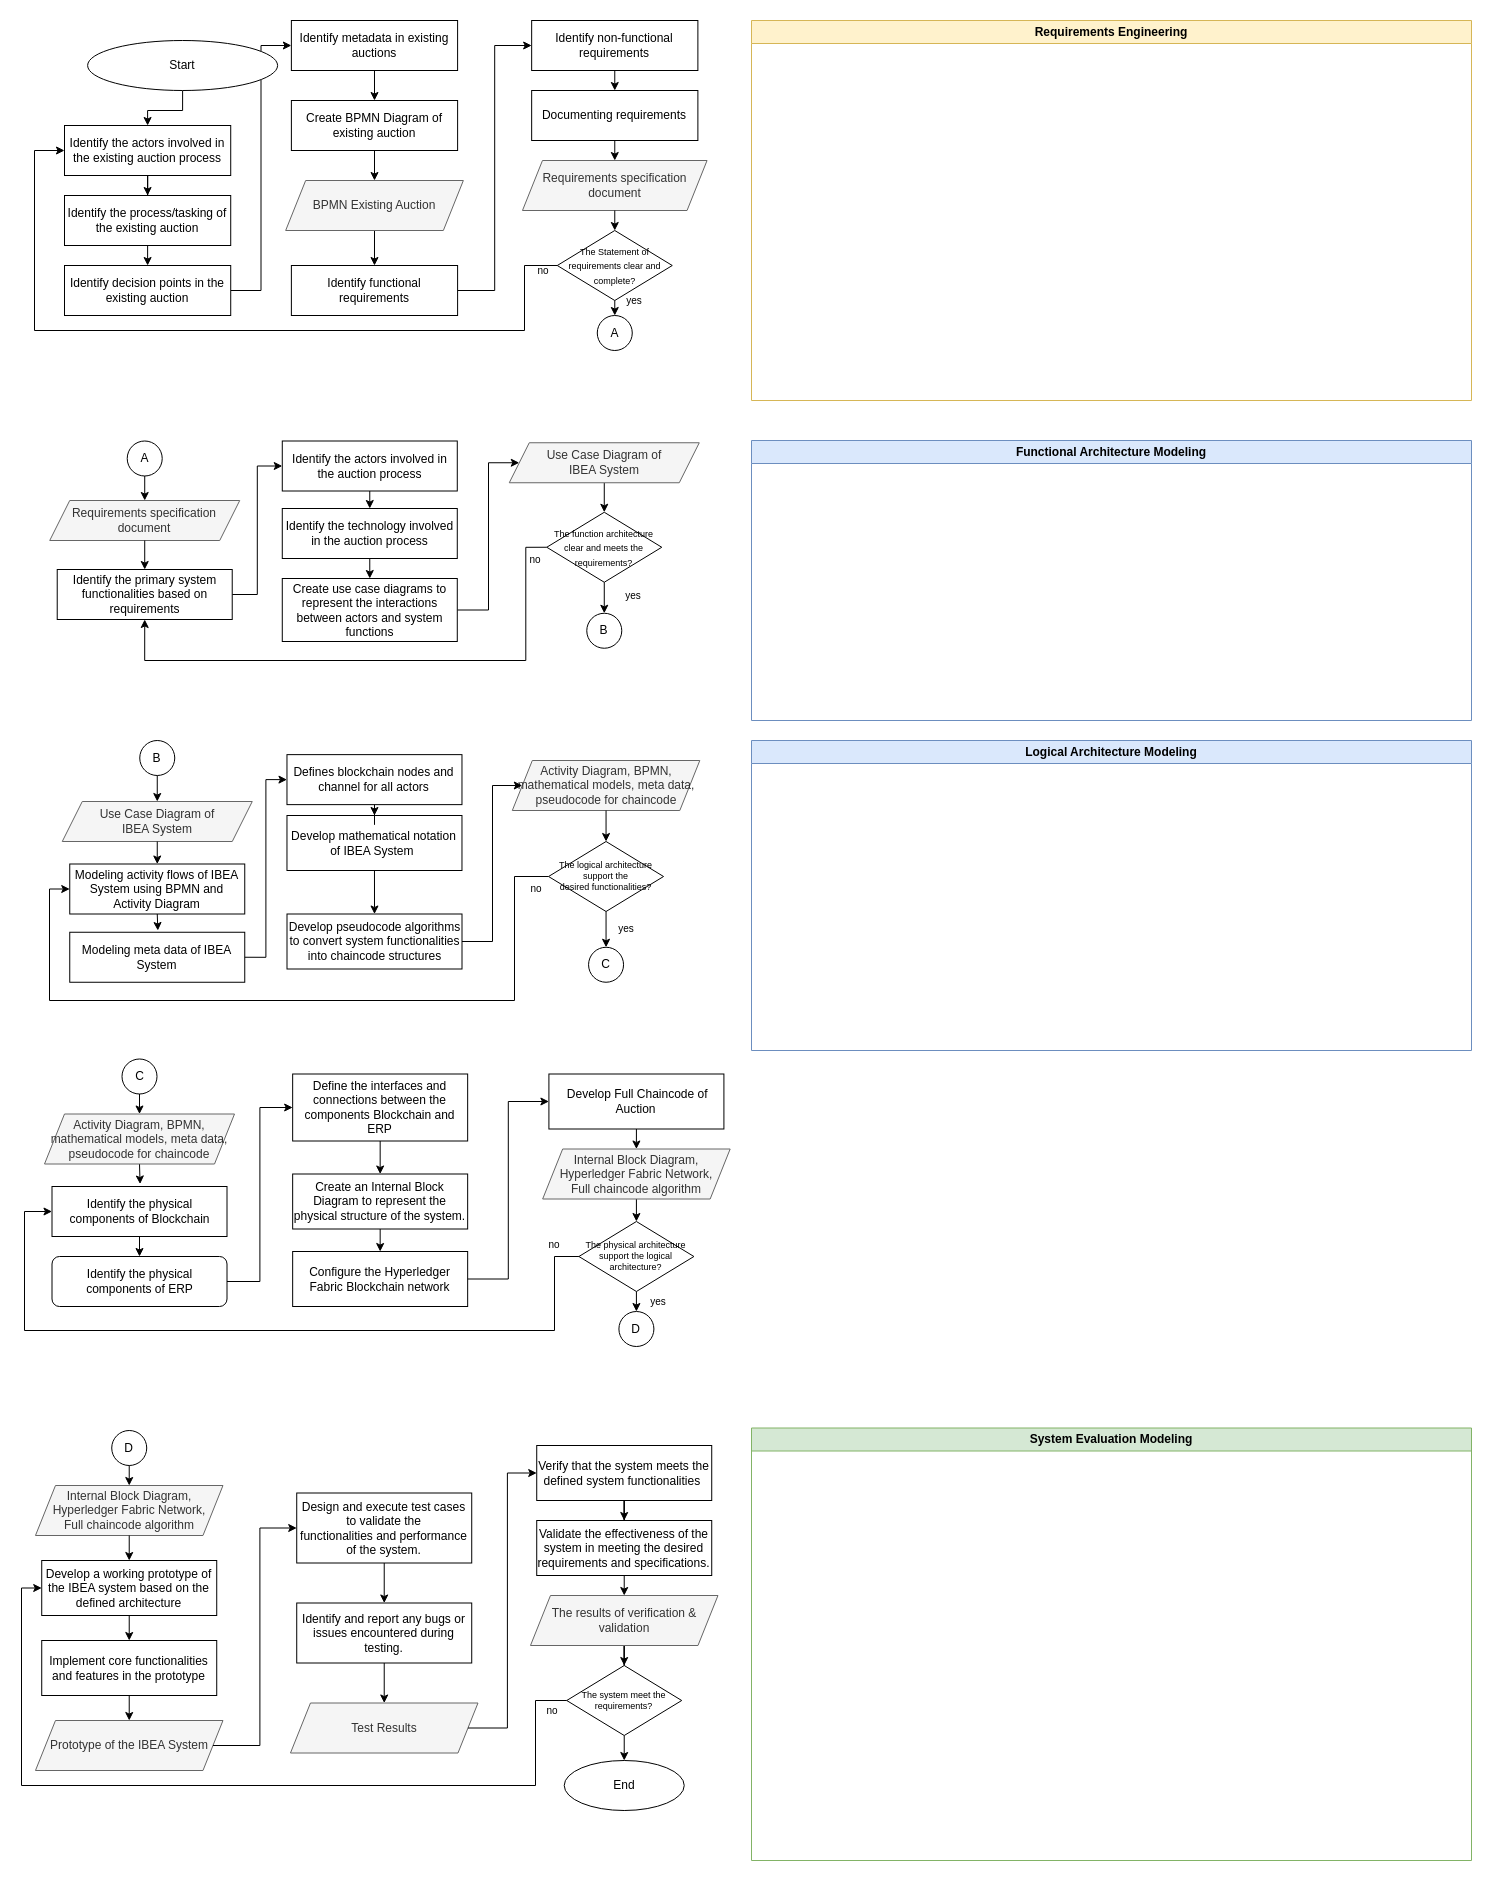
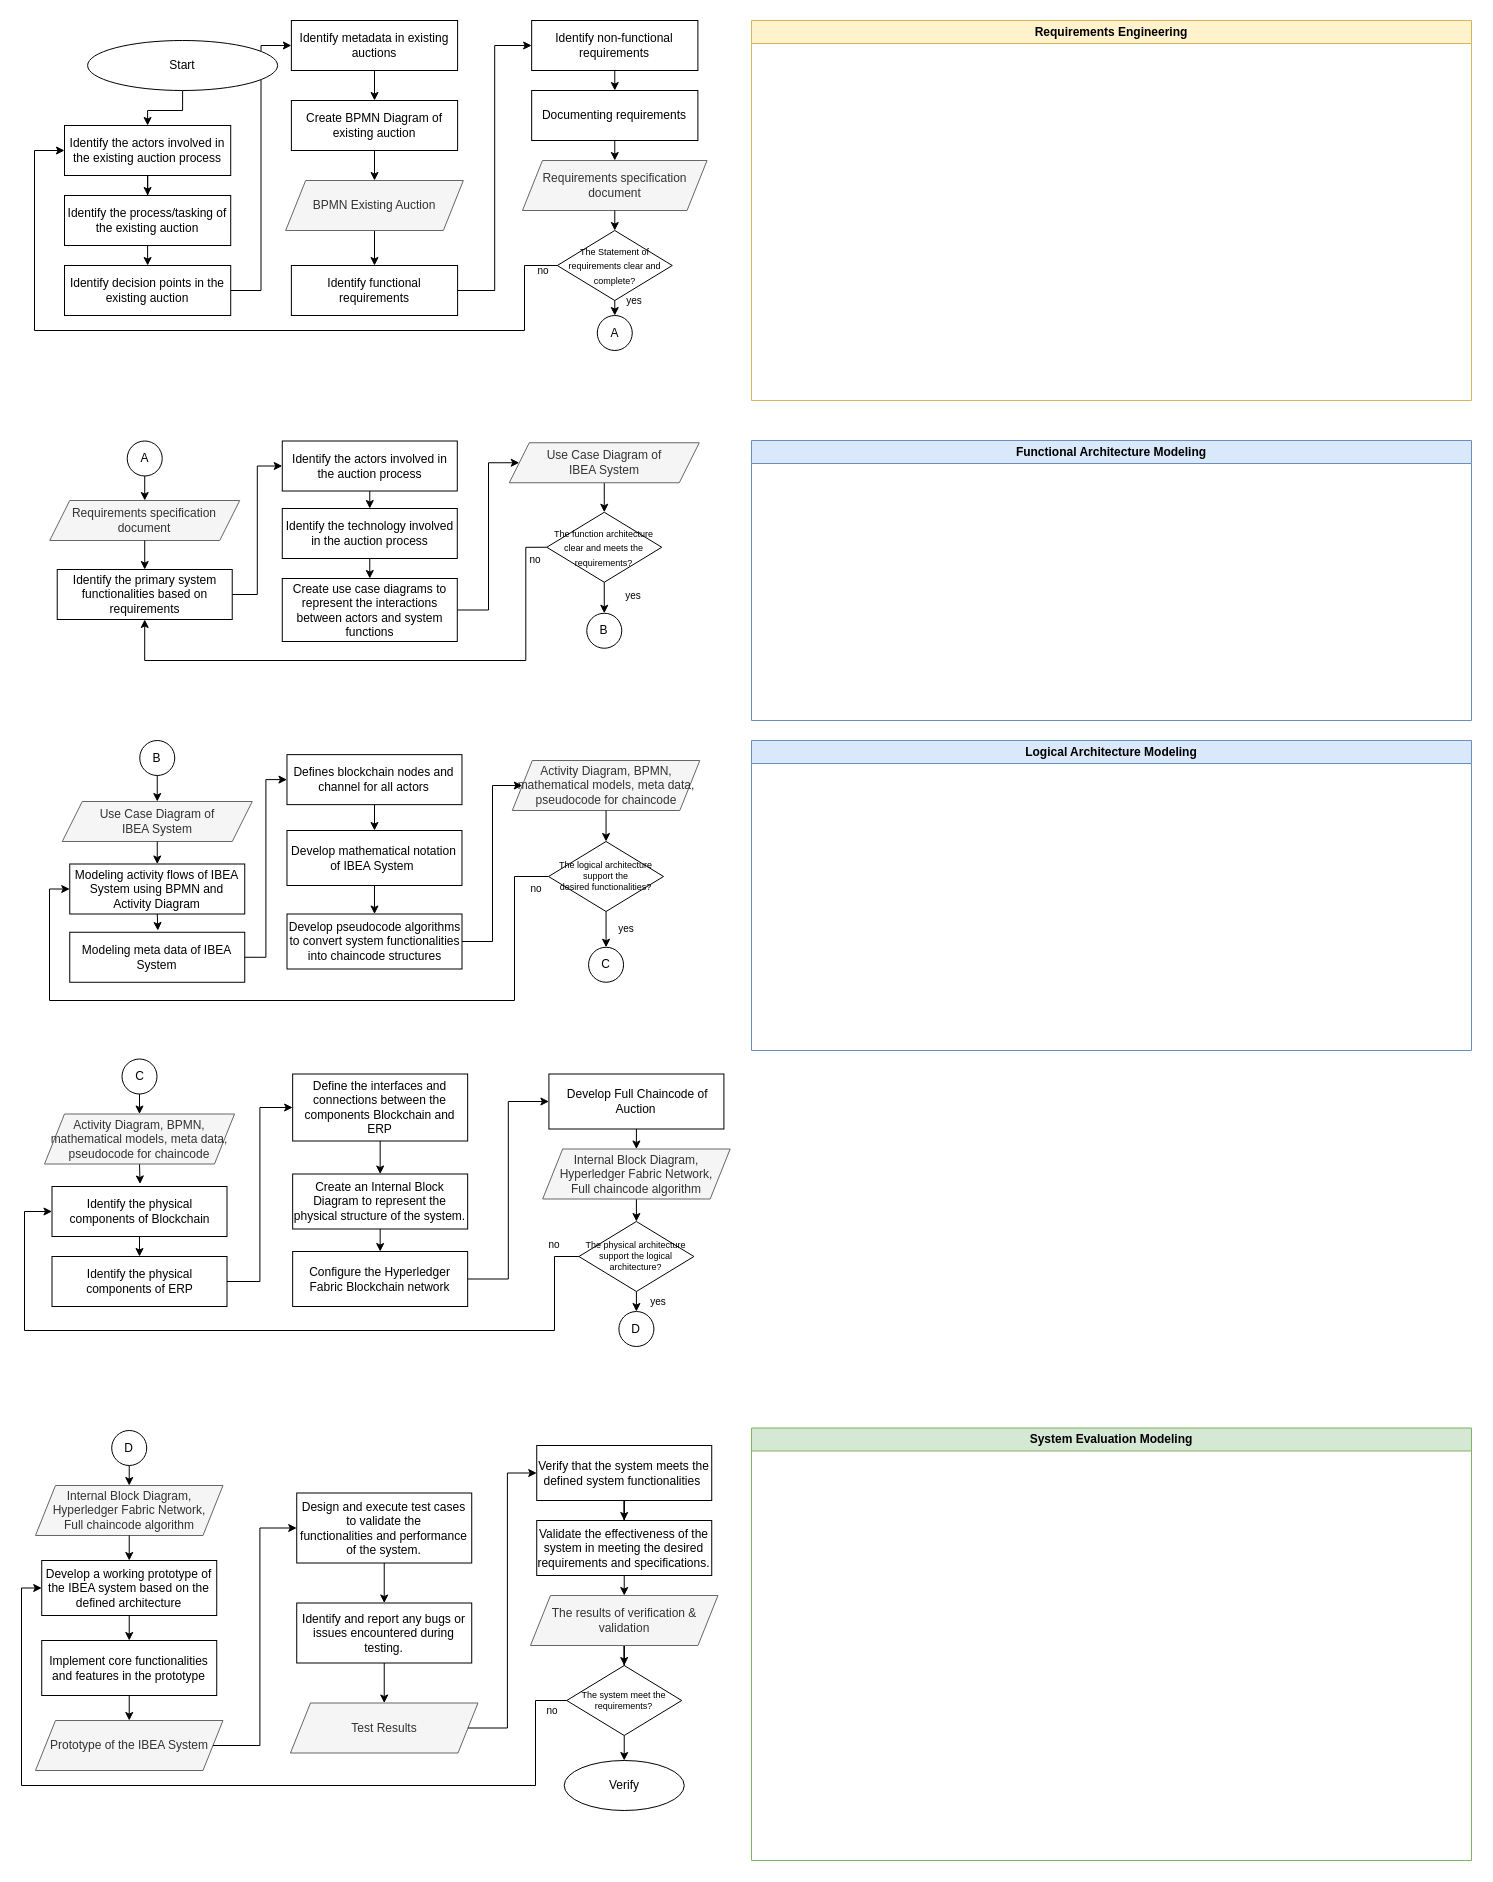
(374, 843) -> (374, 858)
(140, 1282) -> (140, 1282)
(625, 1786) -> (625, 1786)
